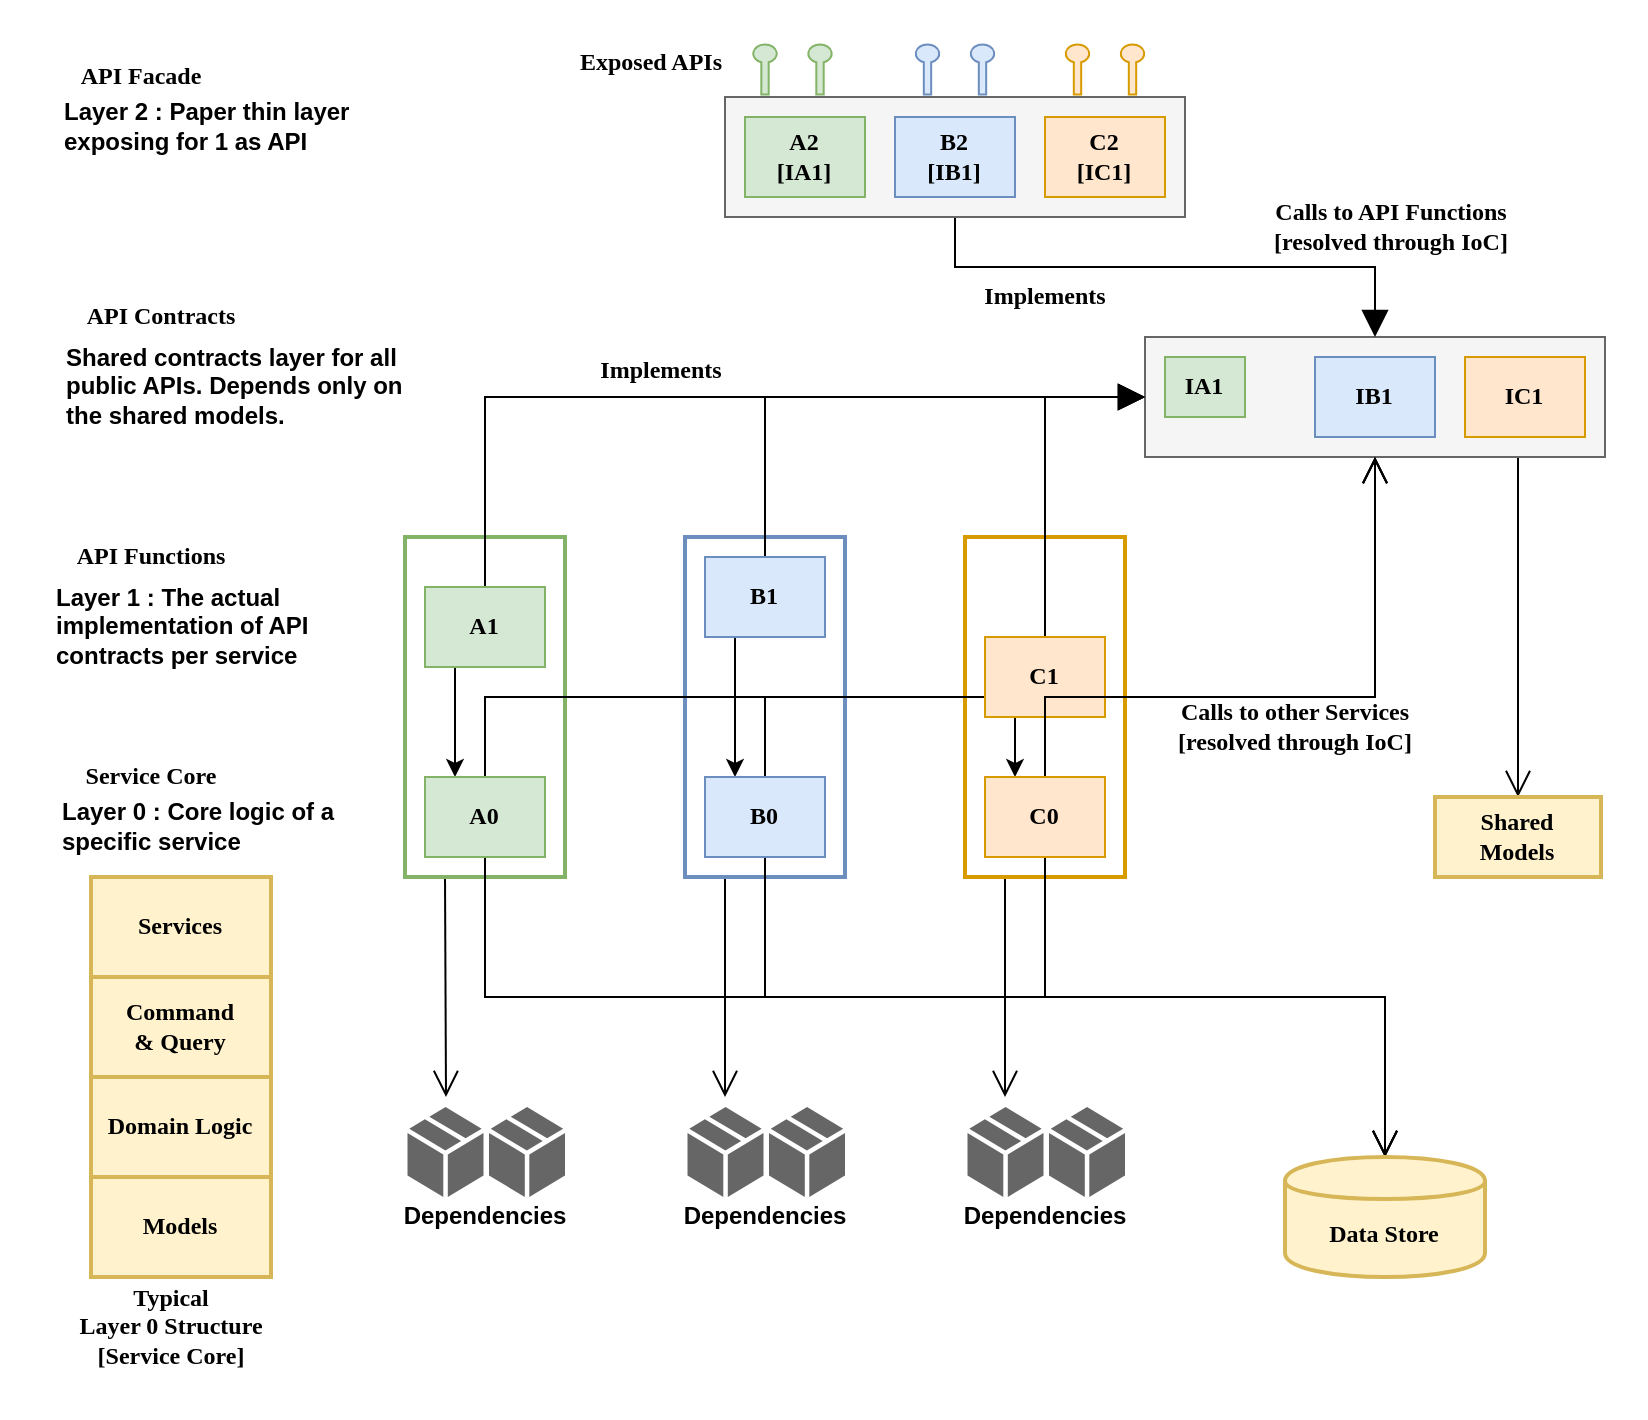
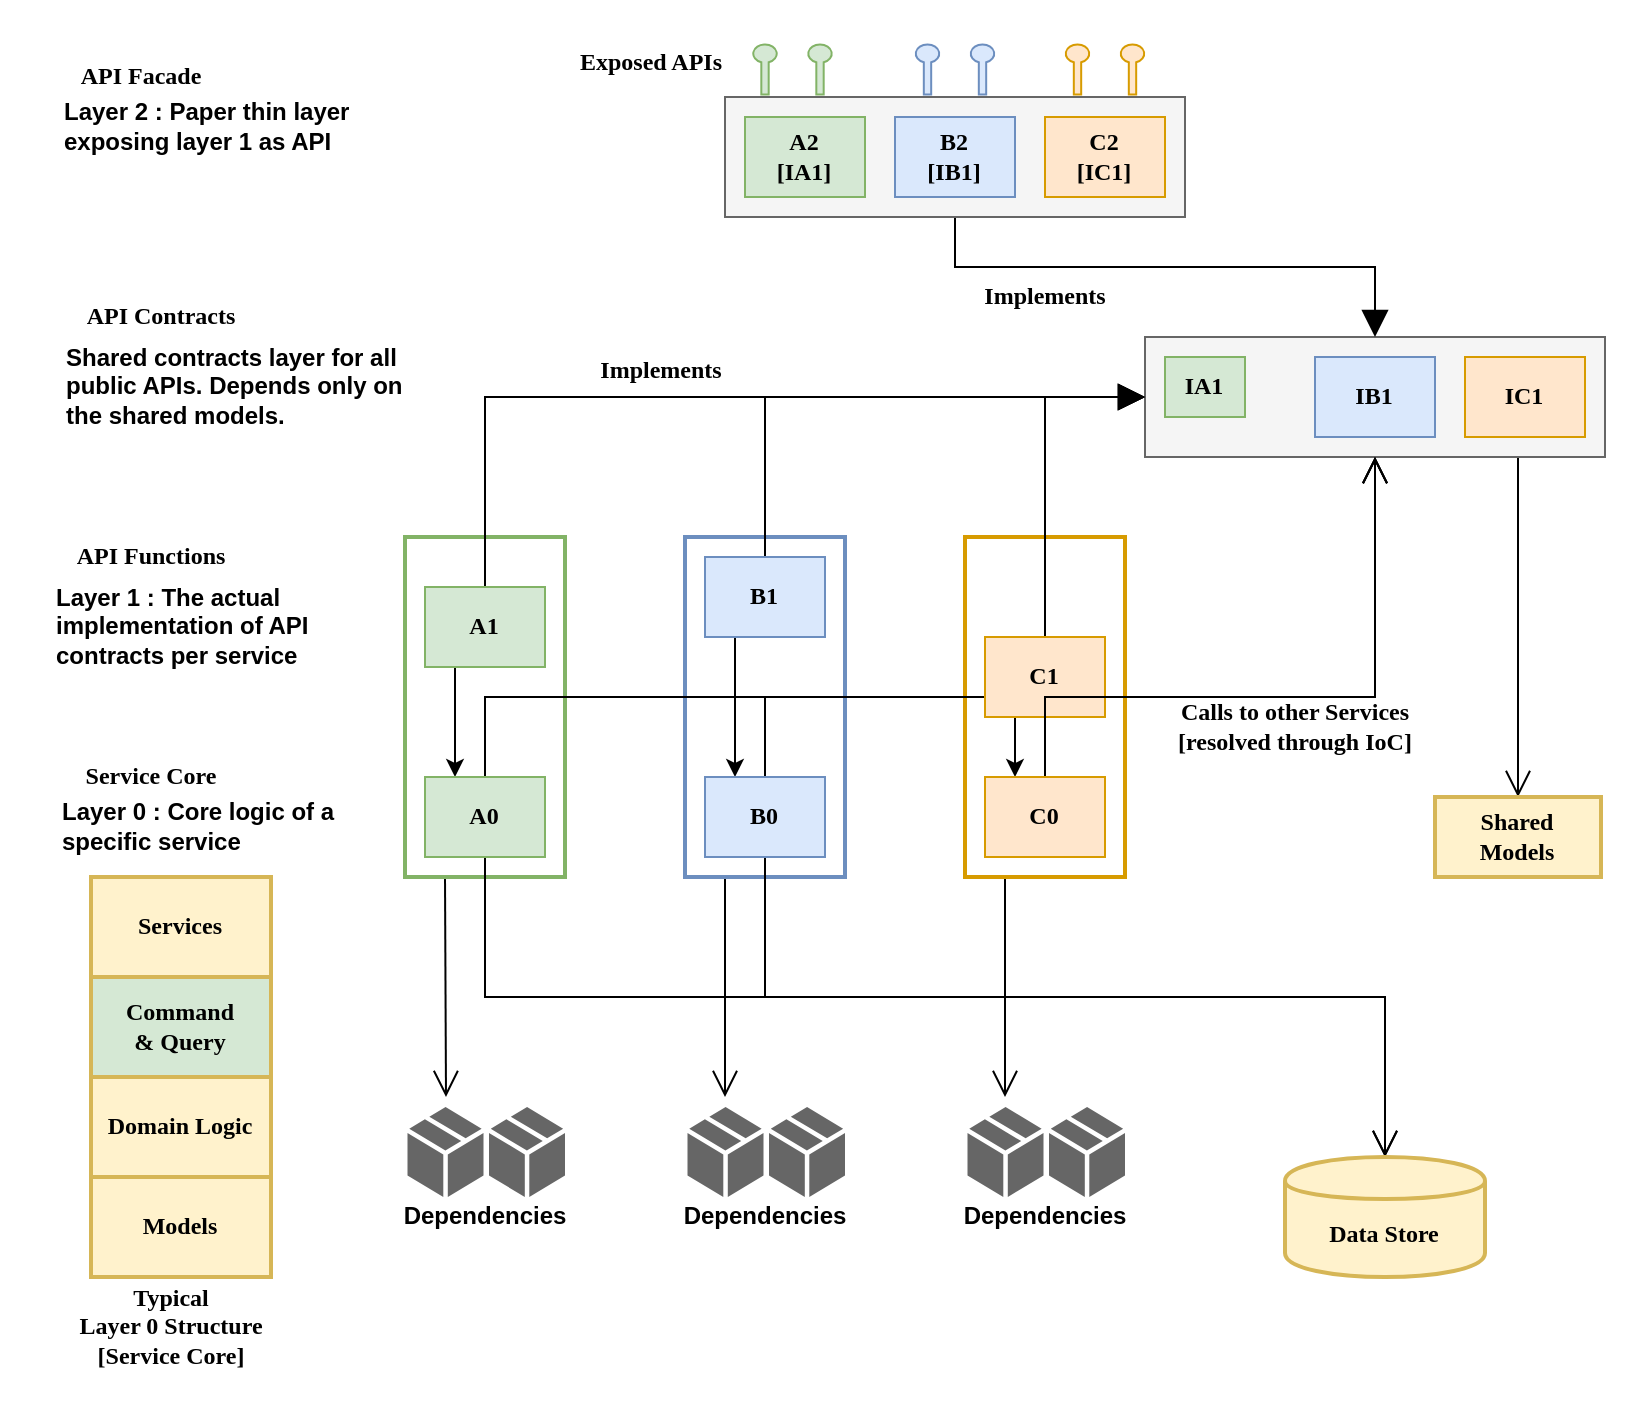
(215, 127) -> (215, 127)
(1391, 227) -> none
(1045, 925) -> none
(181, 1027) -> (181, 1027)
